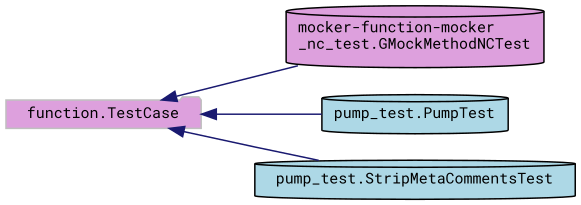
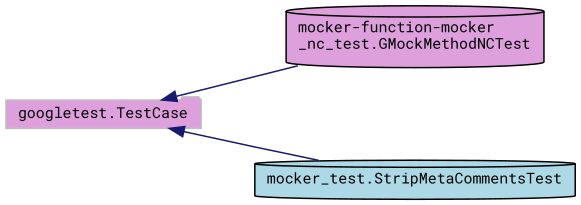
(104, 114) -> (104, 114)
(415, 114) -> none
(415, 180) -> (415, 180)
